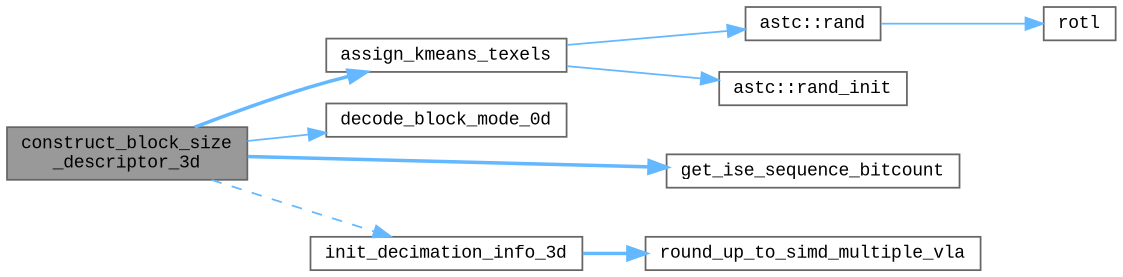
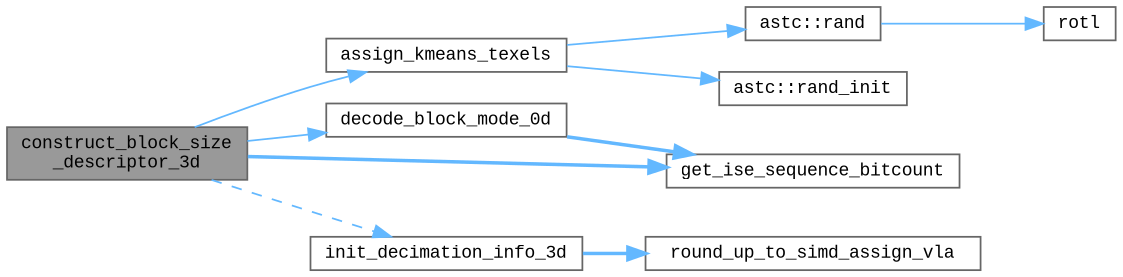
(271, 100) -> (271, 100)
none -> (621, 144)
(813, 253) -> (813, 253)
